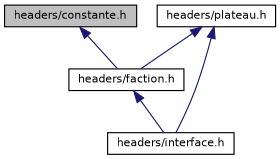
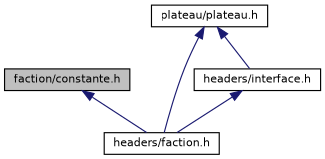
(71, 16) -> (67, 80)
(216, 16) -> (210, 16)
(152, 116) -> (205, 115)
